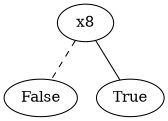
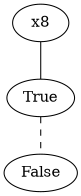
(63, 60) -> (41, 136)
